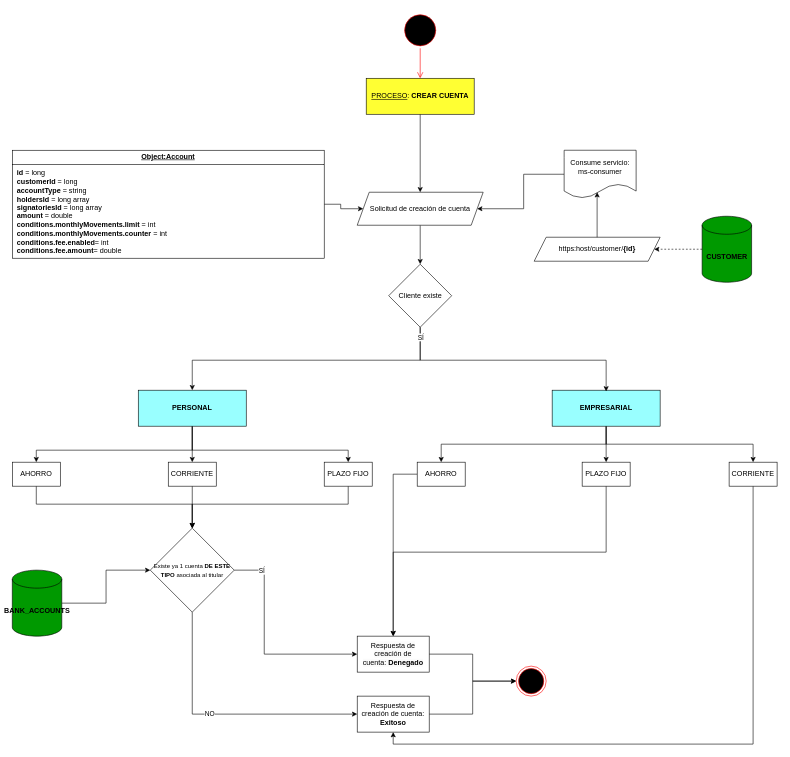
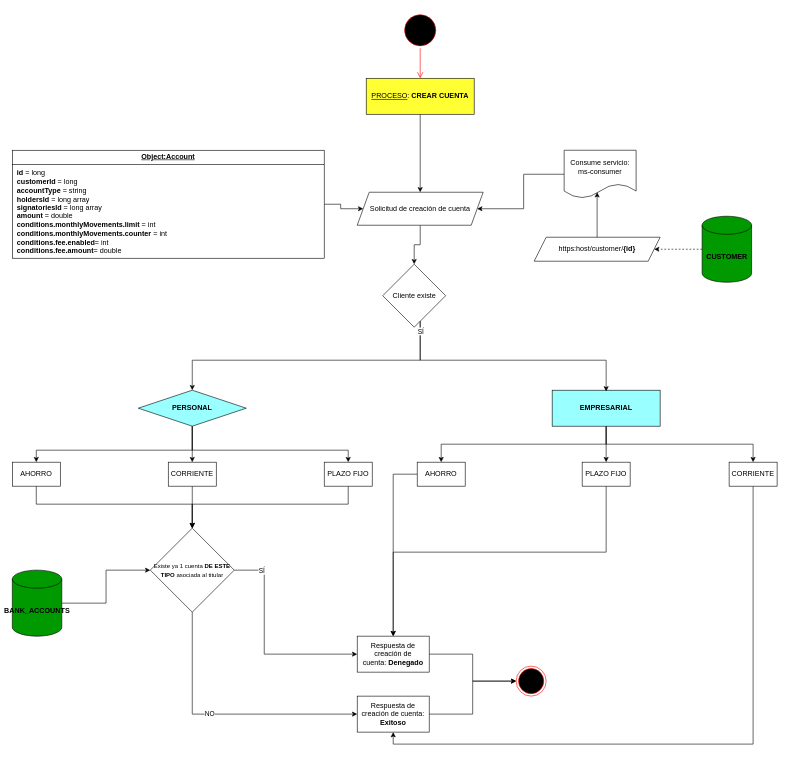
(420, 296) -> (414, 296)
(192, 408) -> (192, 408)
